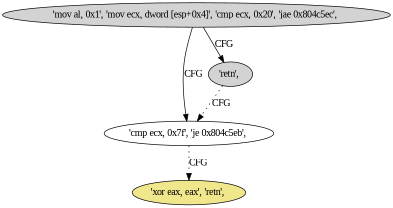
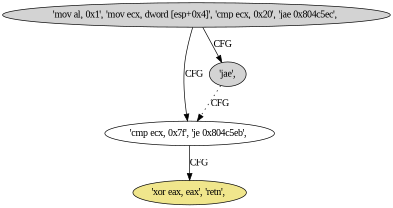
(230, 74) -> (228, 74)
(189, 160) -> (190, 160)
